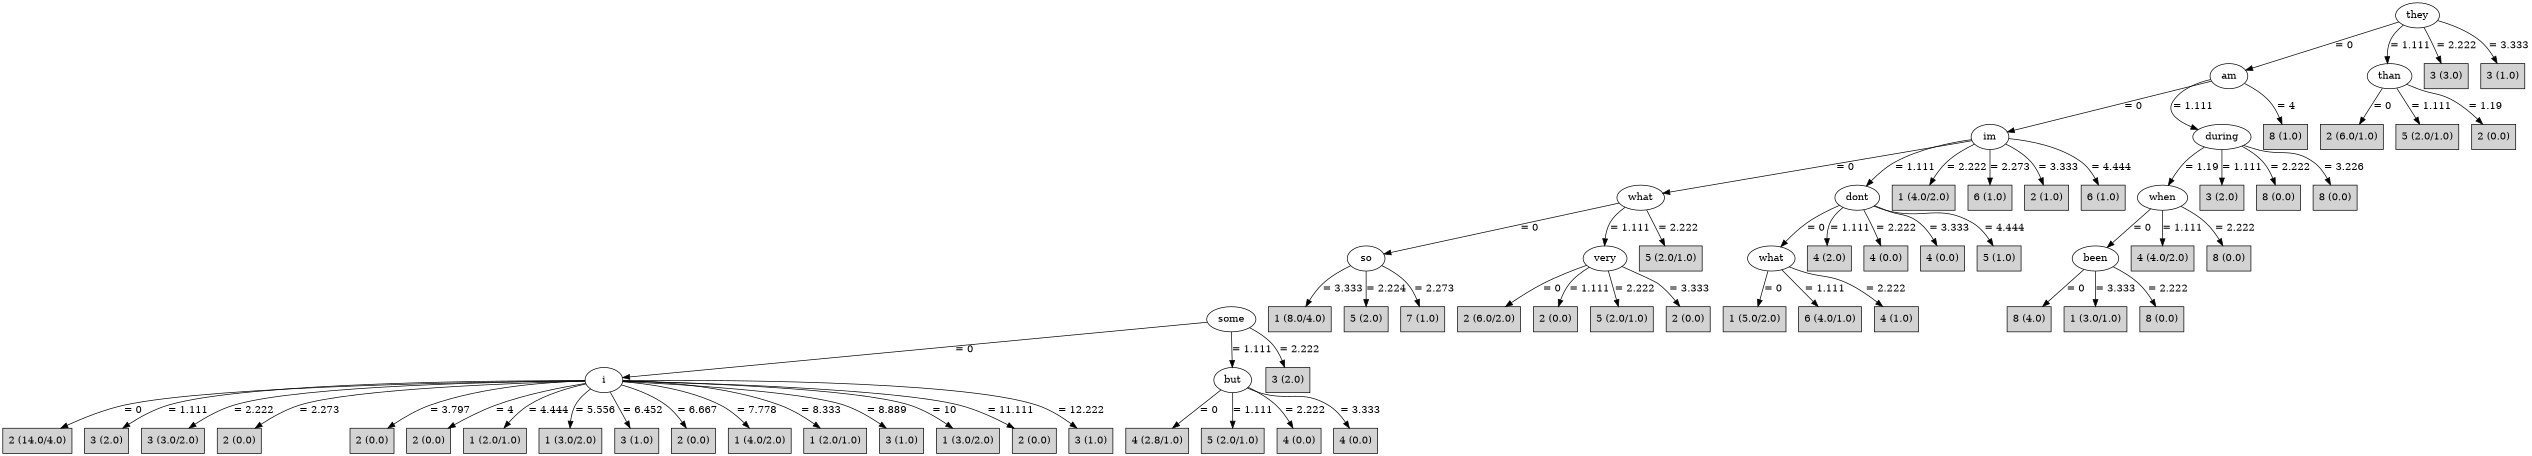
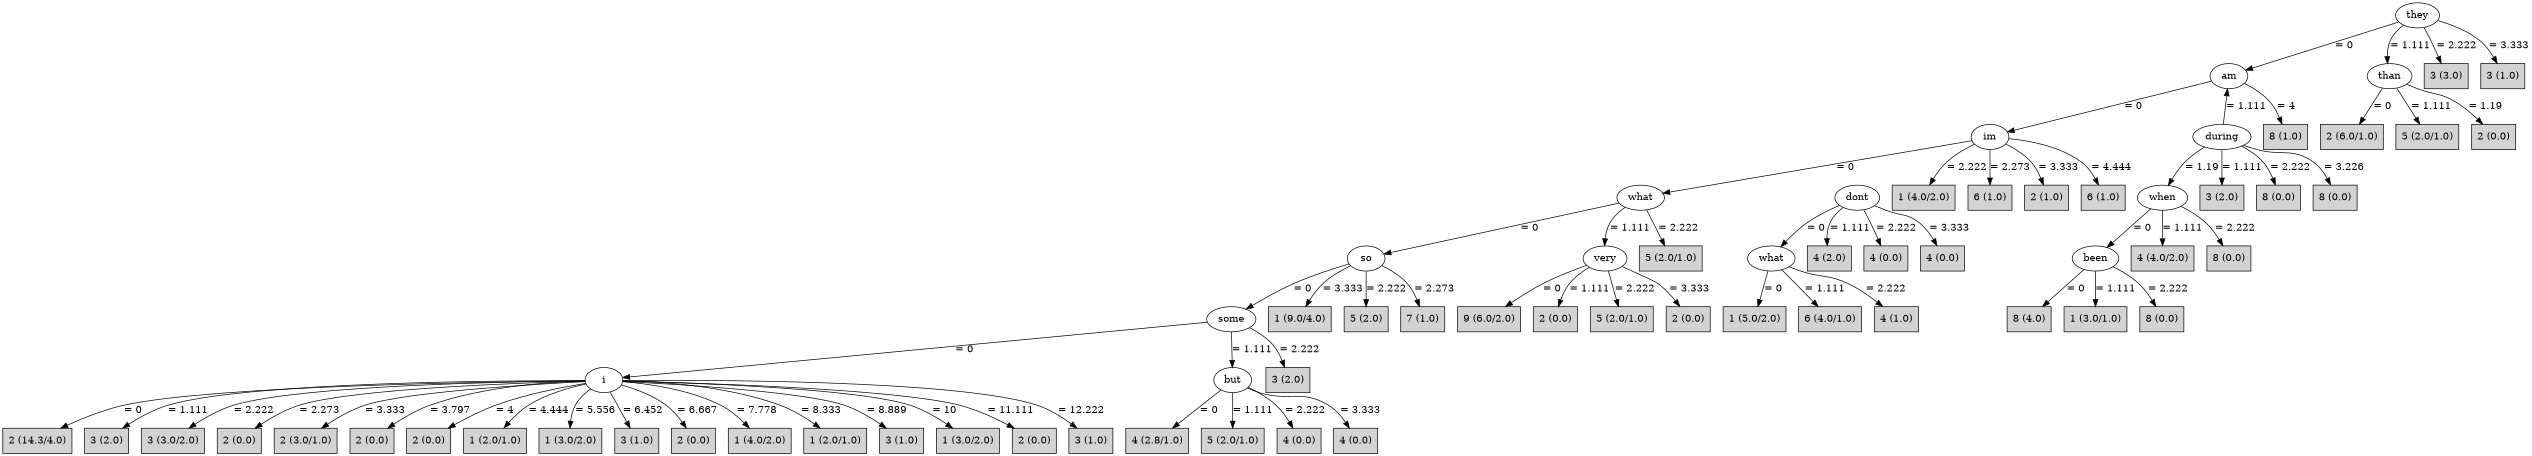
(2176, 98) -> (2225, 110)
(1908, 156) -> none
(1999, 258) -> none
none -> (1299, 281)
(1386, 289) -> (1386, 289)
(2116, 289) -> (2116, 289)
(1300, 319) -> (1300, 319)
(1489, 319) -> (1489, 319)
(37, 441) -> (37, 441)
none -> (306, 441)
